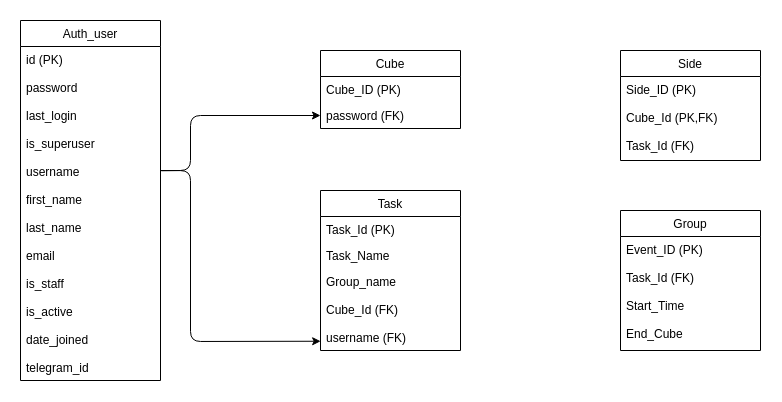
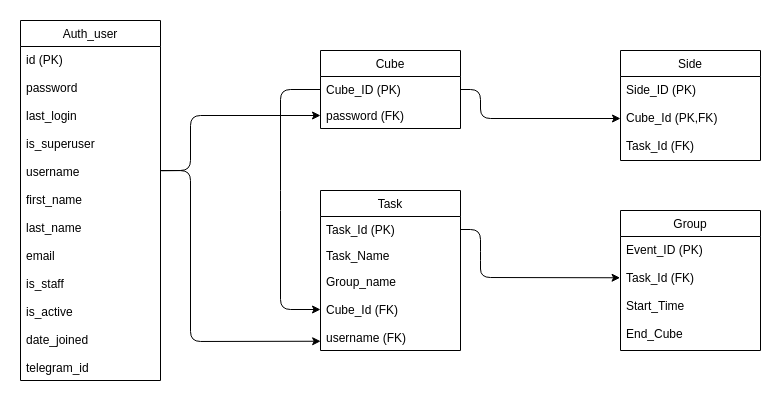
none -> (533, 119)
none -> (281, 196)
none -> (526, 278)
